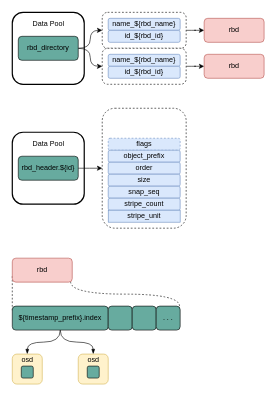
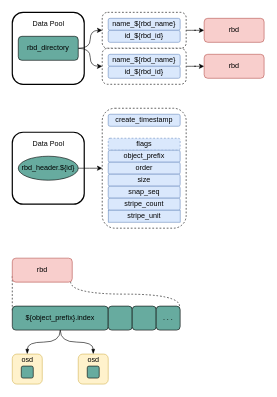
none -> (144, 120)
(48, 168) -> (48, 168)
(60, 318) -> (60, 318)
